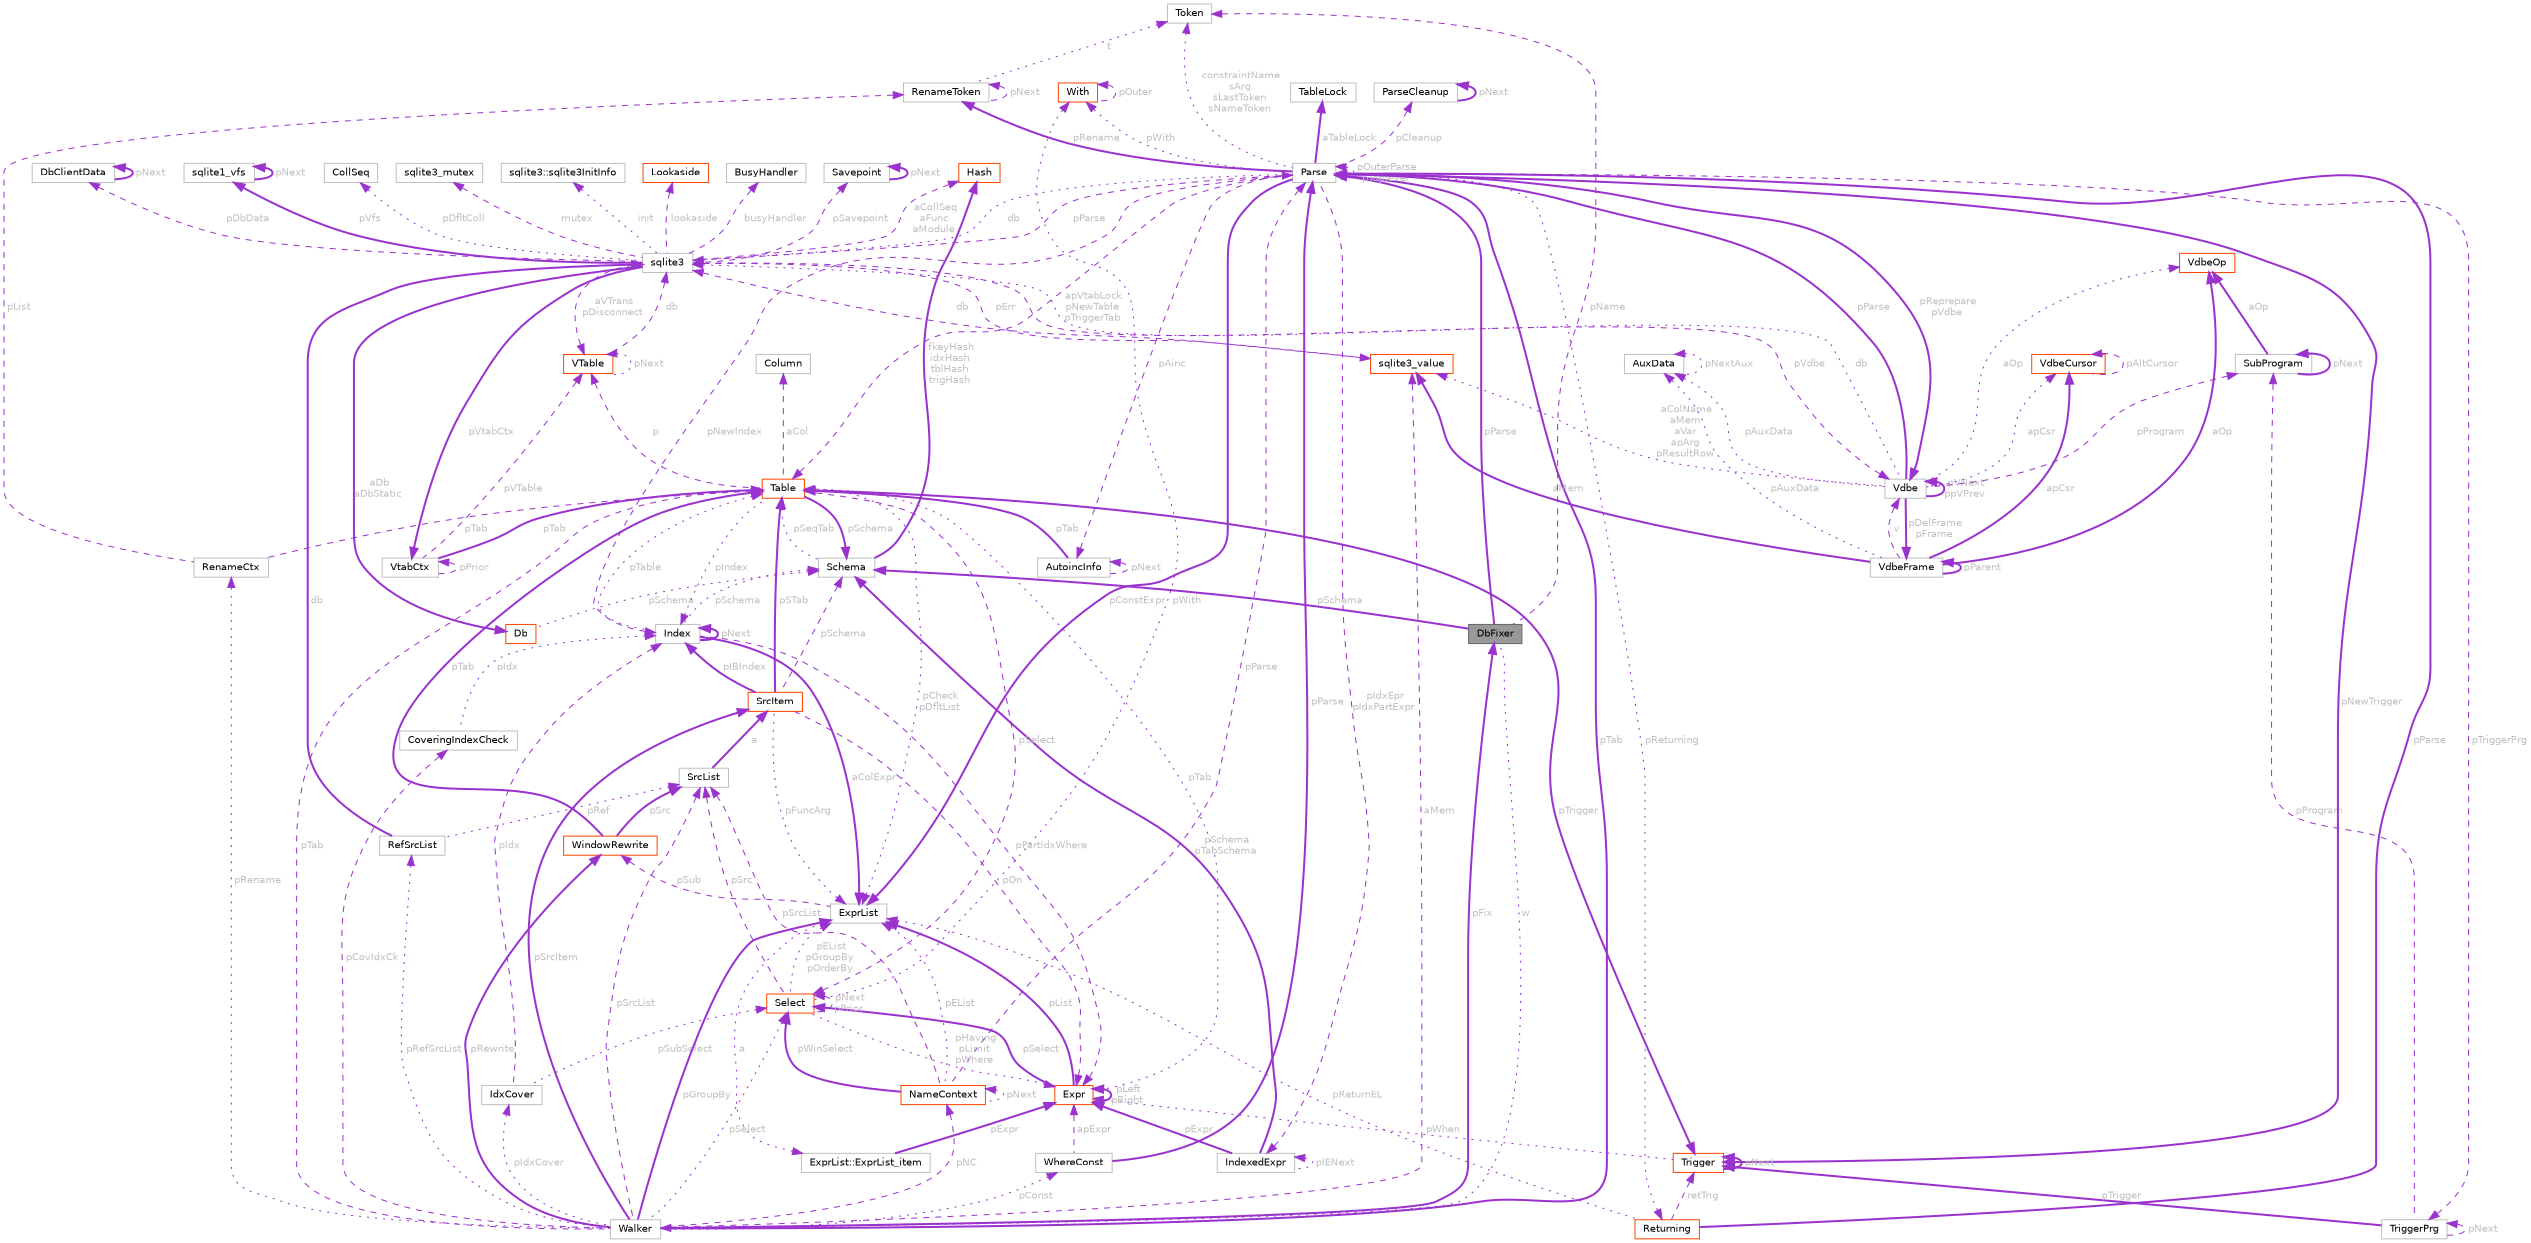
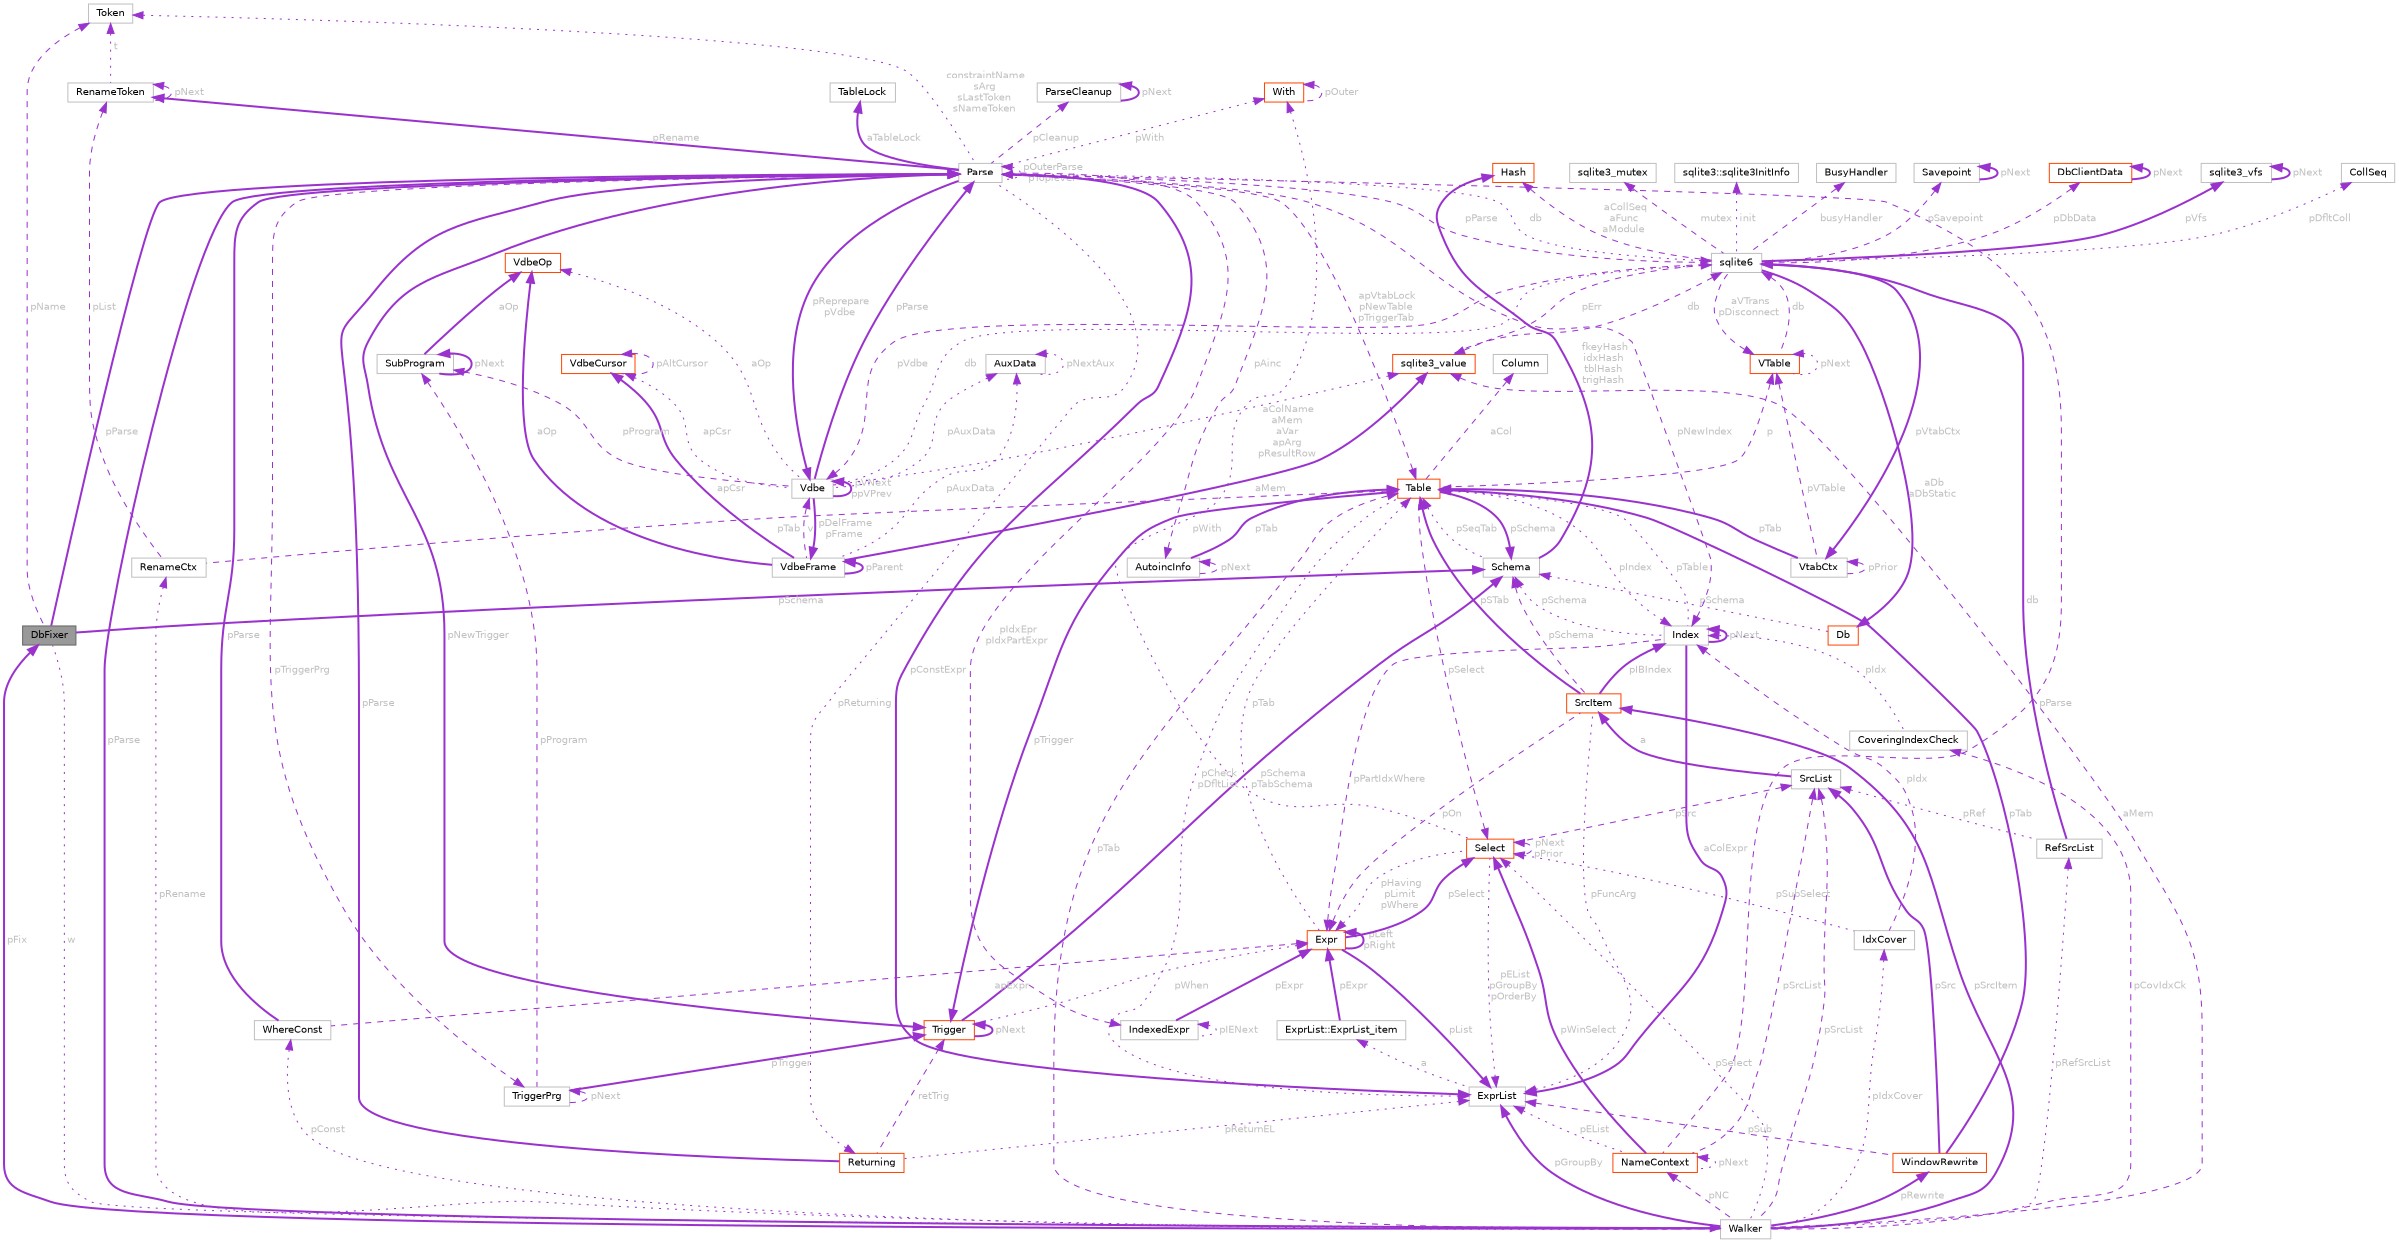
(73, 173) -> (2091, 173)
(219, 173) -> (2236, 173)
(676, 173) -> none
(668, 263) -> (1737, 263)
(1610, 741) -> (123, 741)
(1151, 823) -> (1222, 795)
(726, 898) -> (1714, 1129)
